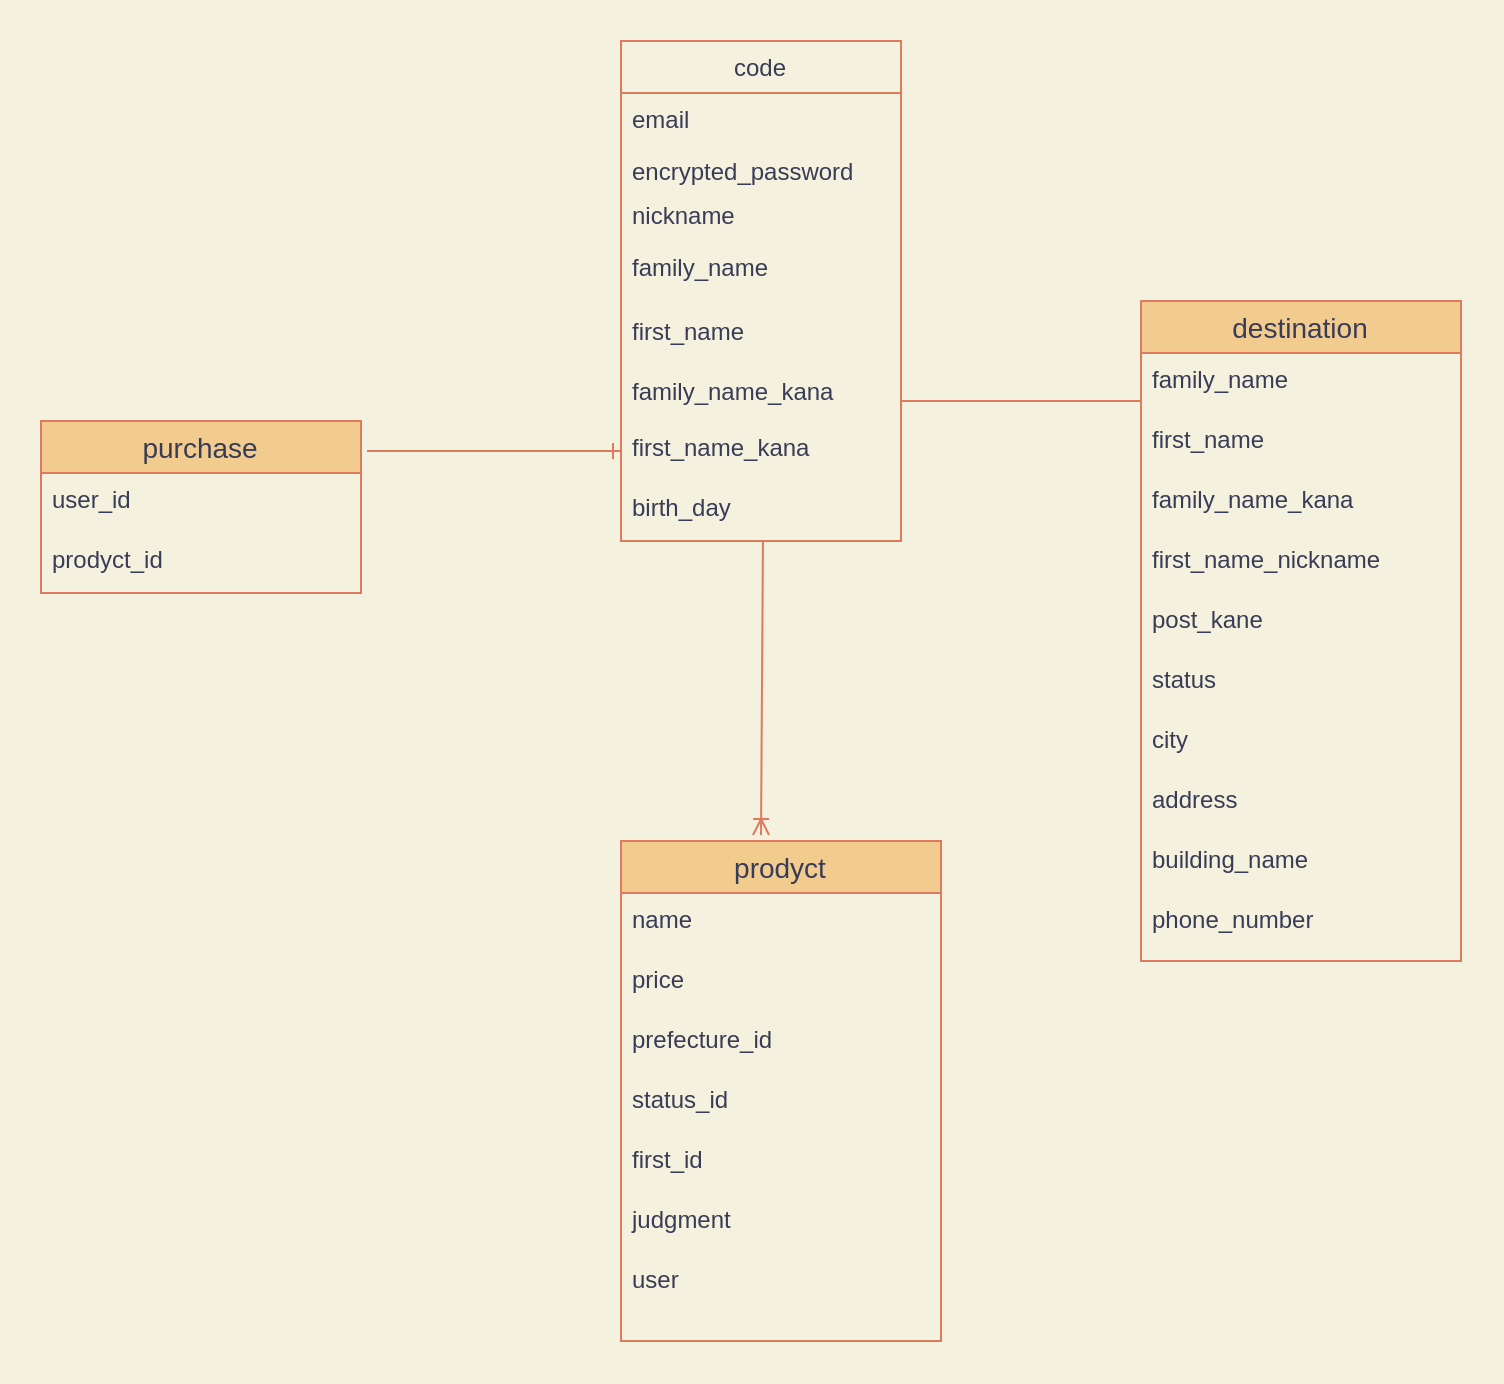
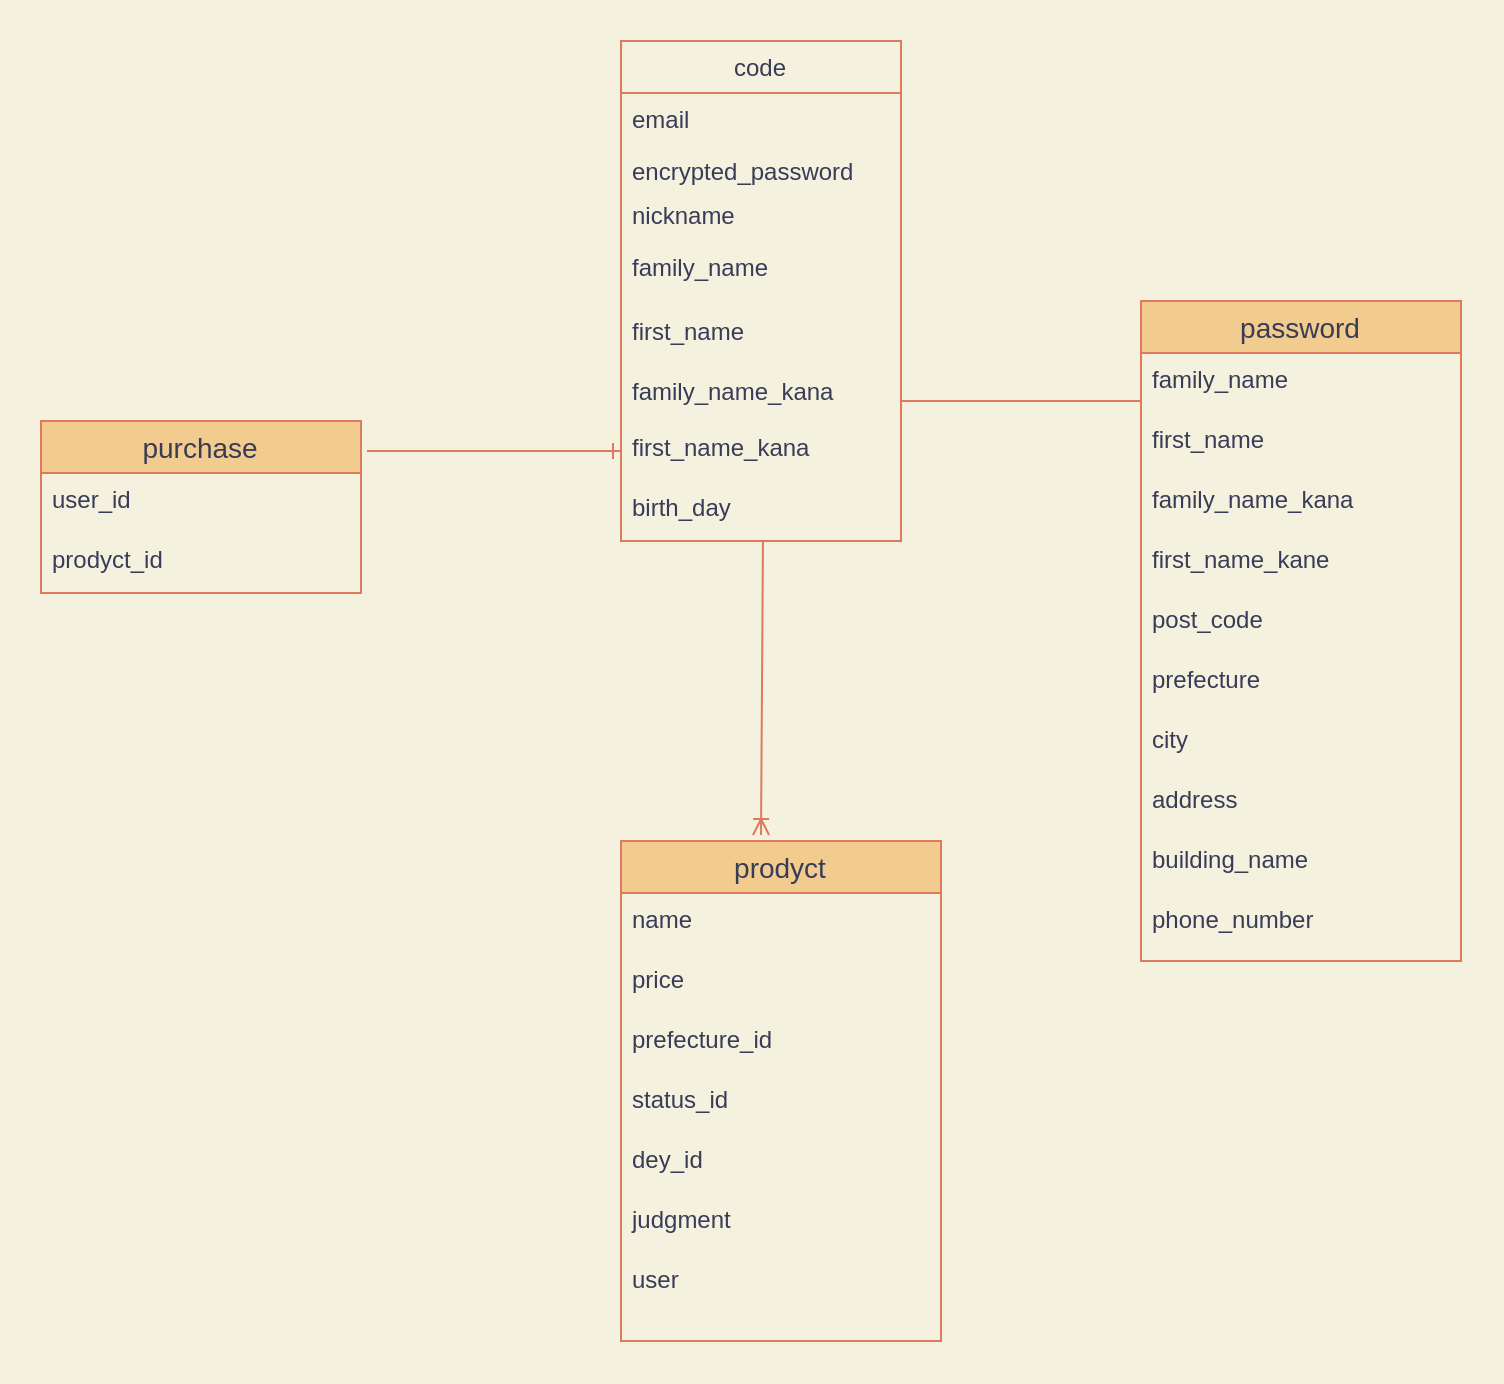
(1300, 329) -> (1300, 329)
(1273, 560) -> (1250, 560)
(1212, 620) -> (1212, 620)
(1192, 680) -> (1219, 680)
(680, 1160) -> (669, 1160)
